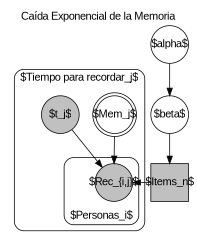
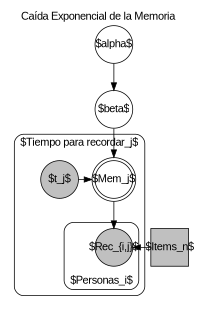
(170, 145) -> (114, 139)
(85, 146) -> (81, 179)
